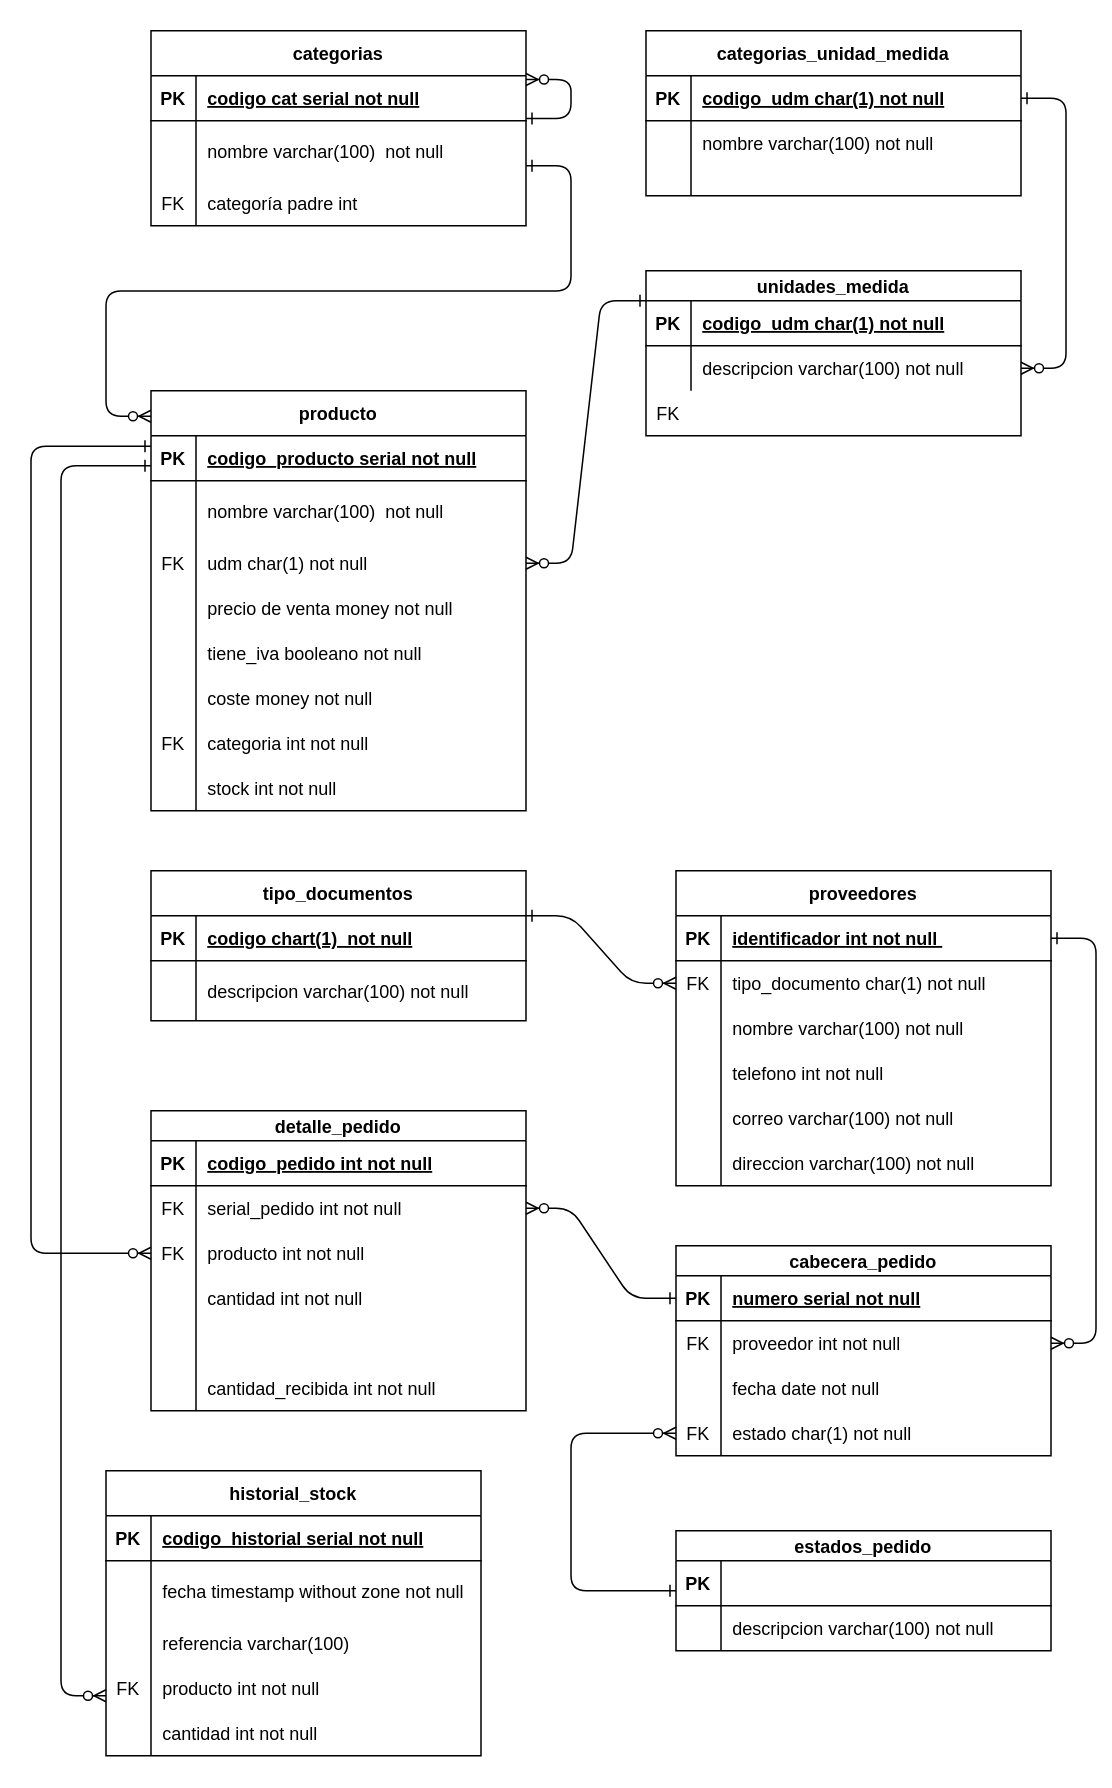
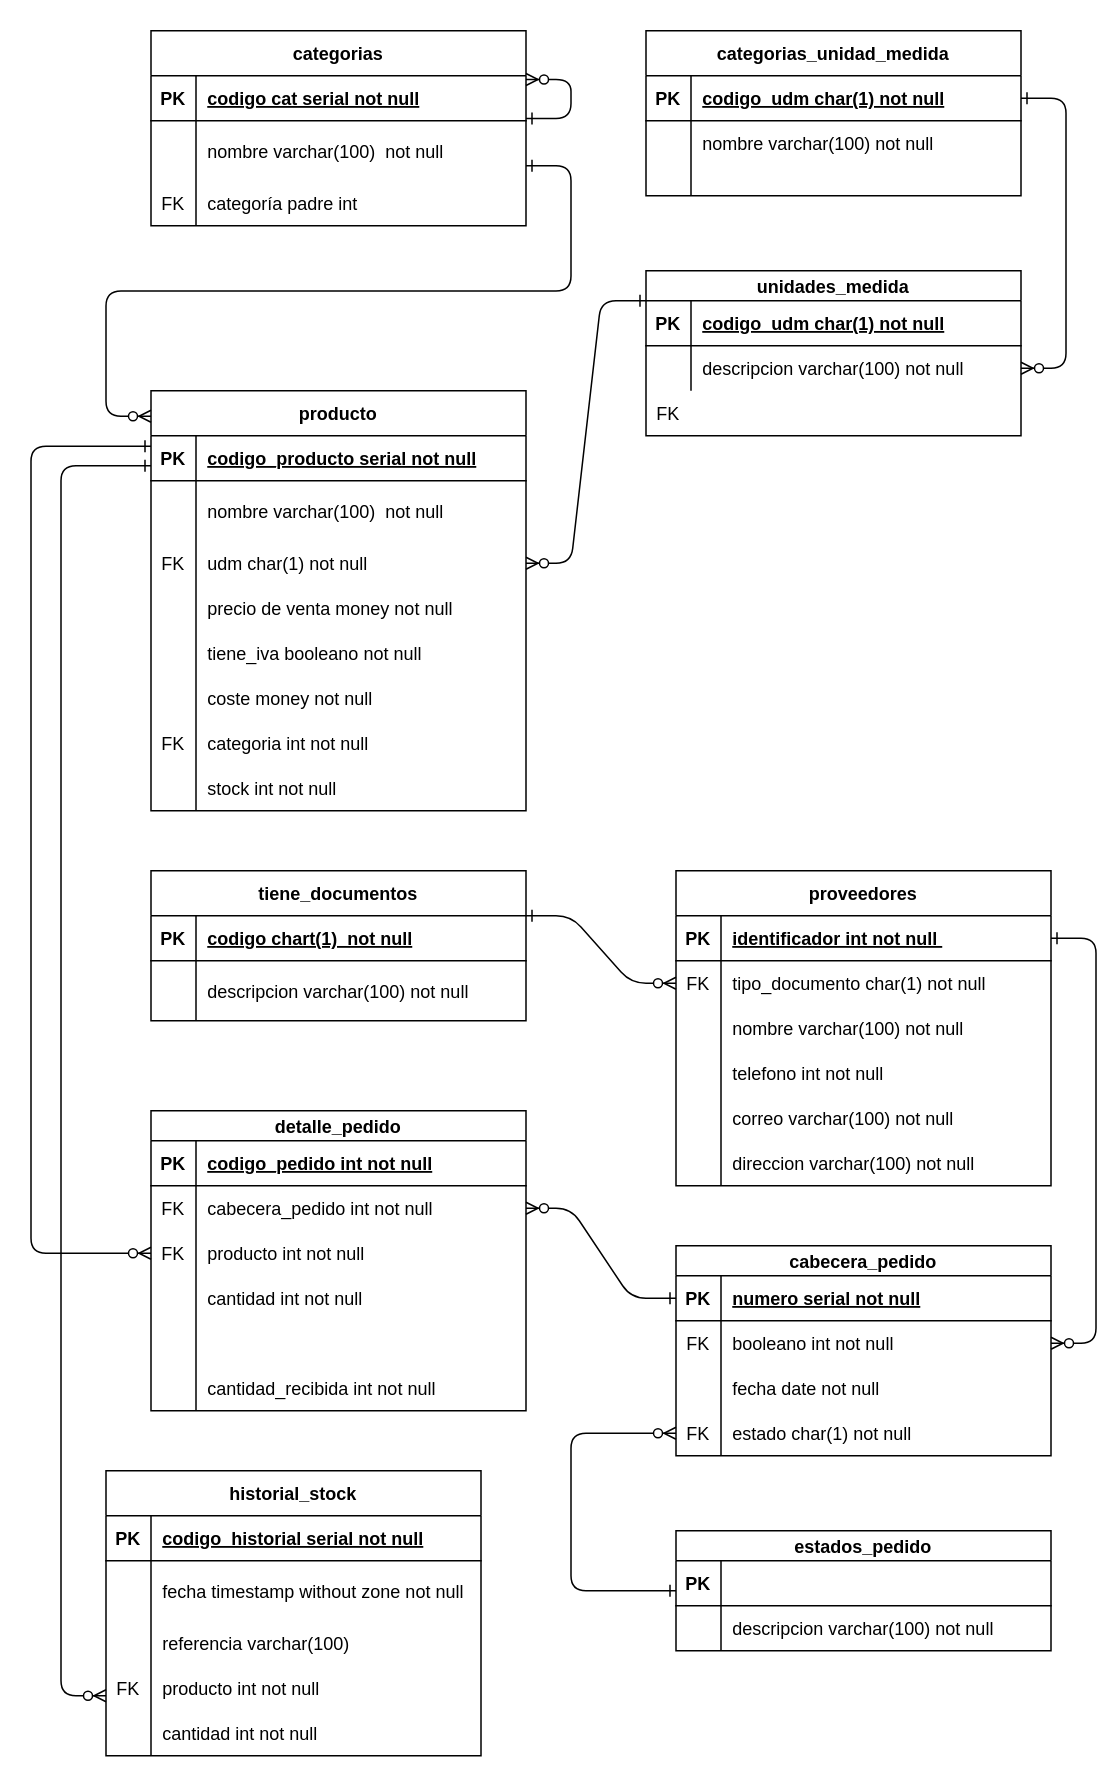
(338, 894) -> (338, 894)
(317, 1209) -> (332, 1209)
(829, 1344) -> (821, 1344)
